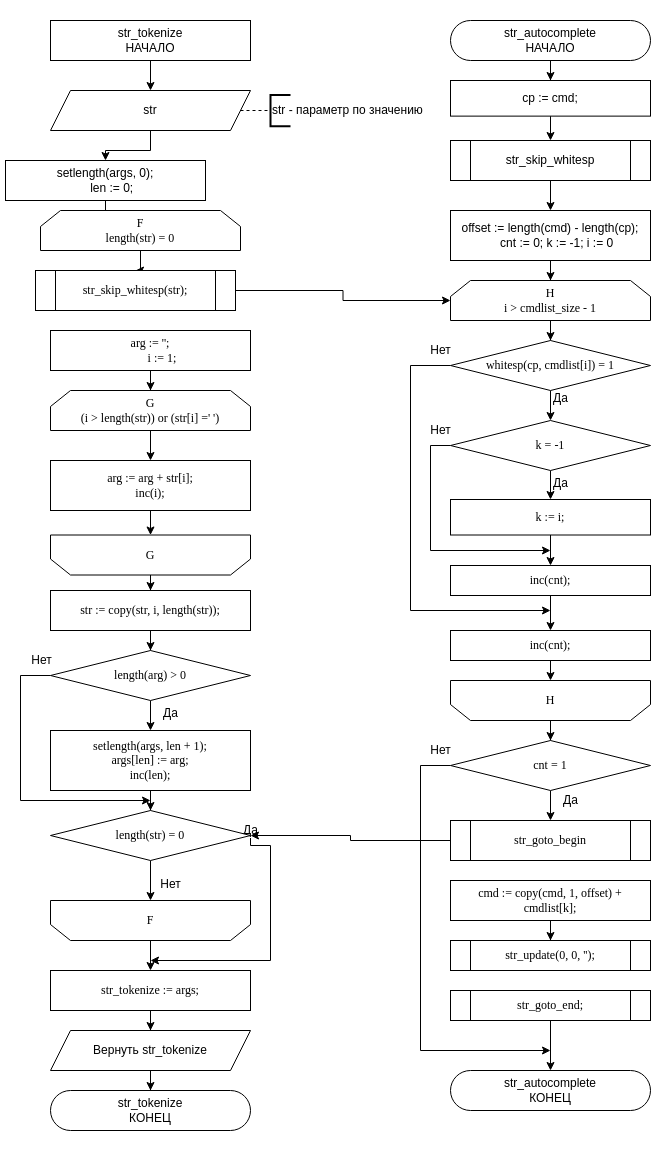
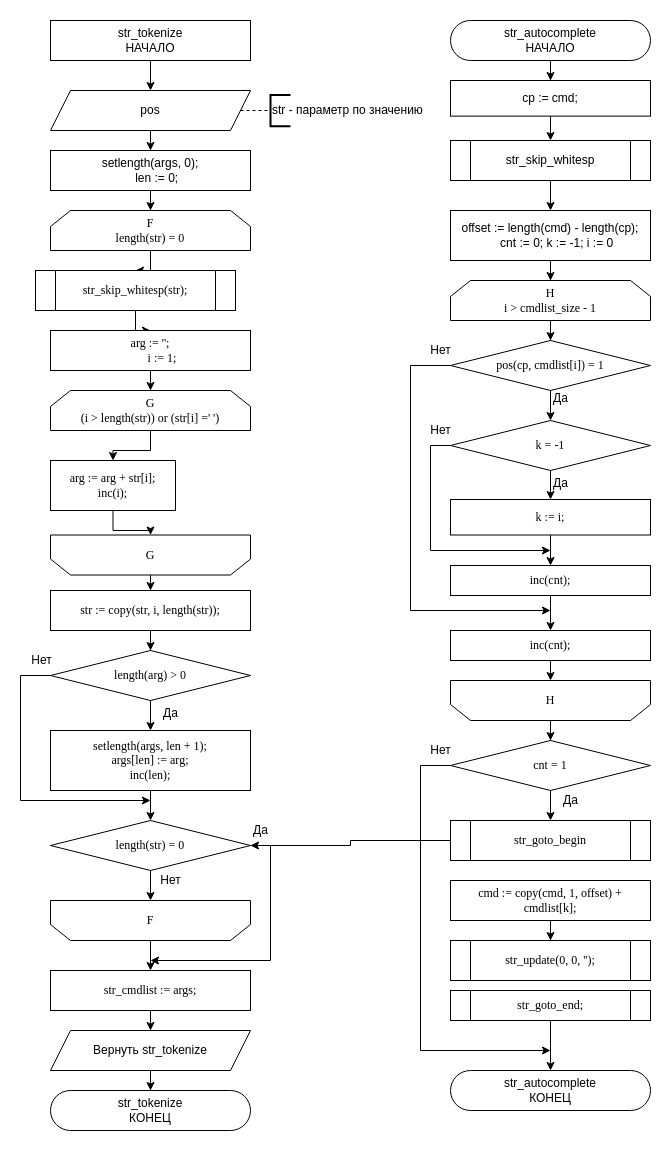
(151, 111) -> (151, 111)
(106, 181) -> (151, 171)
(141, 231) -> (151, 231)
(343, 293) -> (136, 325)
(551, 366) -> (551, 366)
(151, 486) -> (113, 486)
(151, 836) -> (151, 846)
(551, 956) -> (551, 961)
(151, 991) -> (151, 991)
